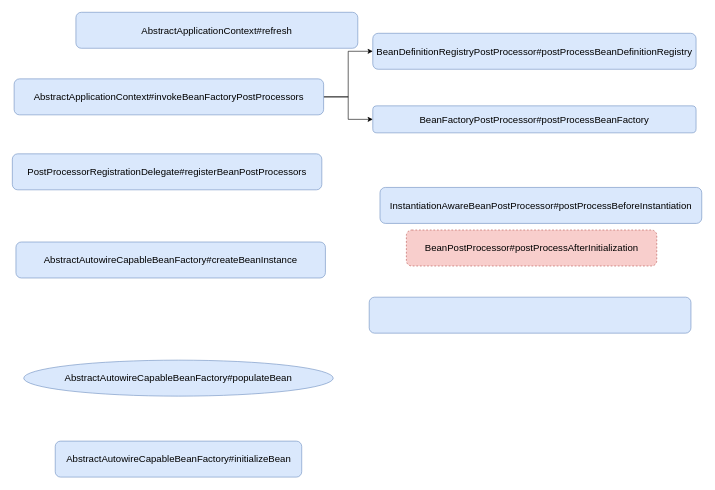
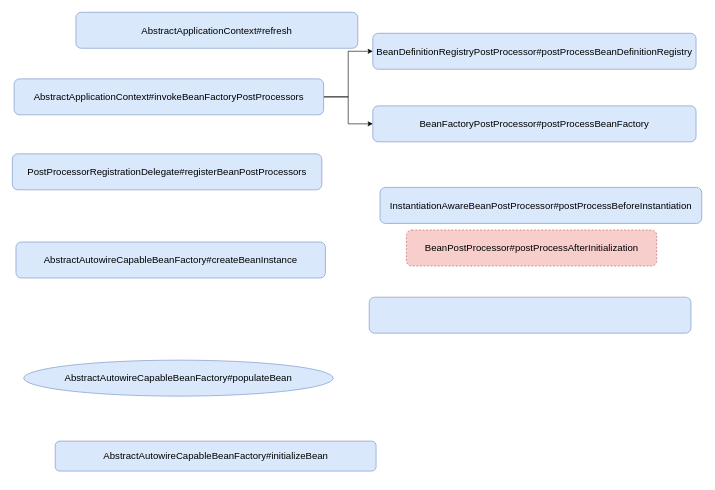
(535, 119) -> (535, 124)
(179, 459) -> (216, 456)
